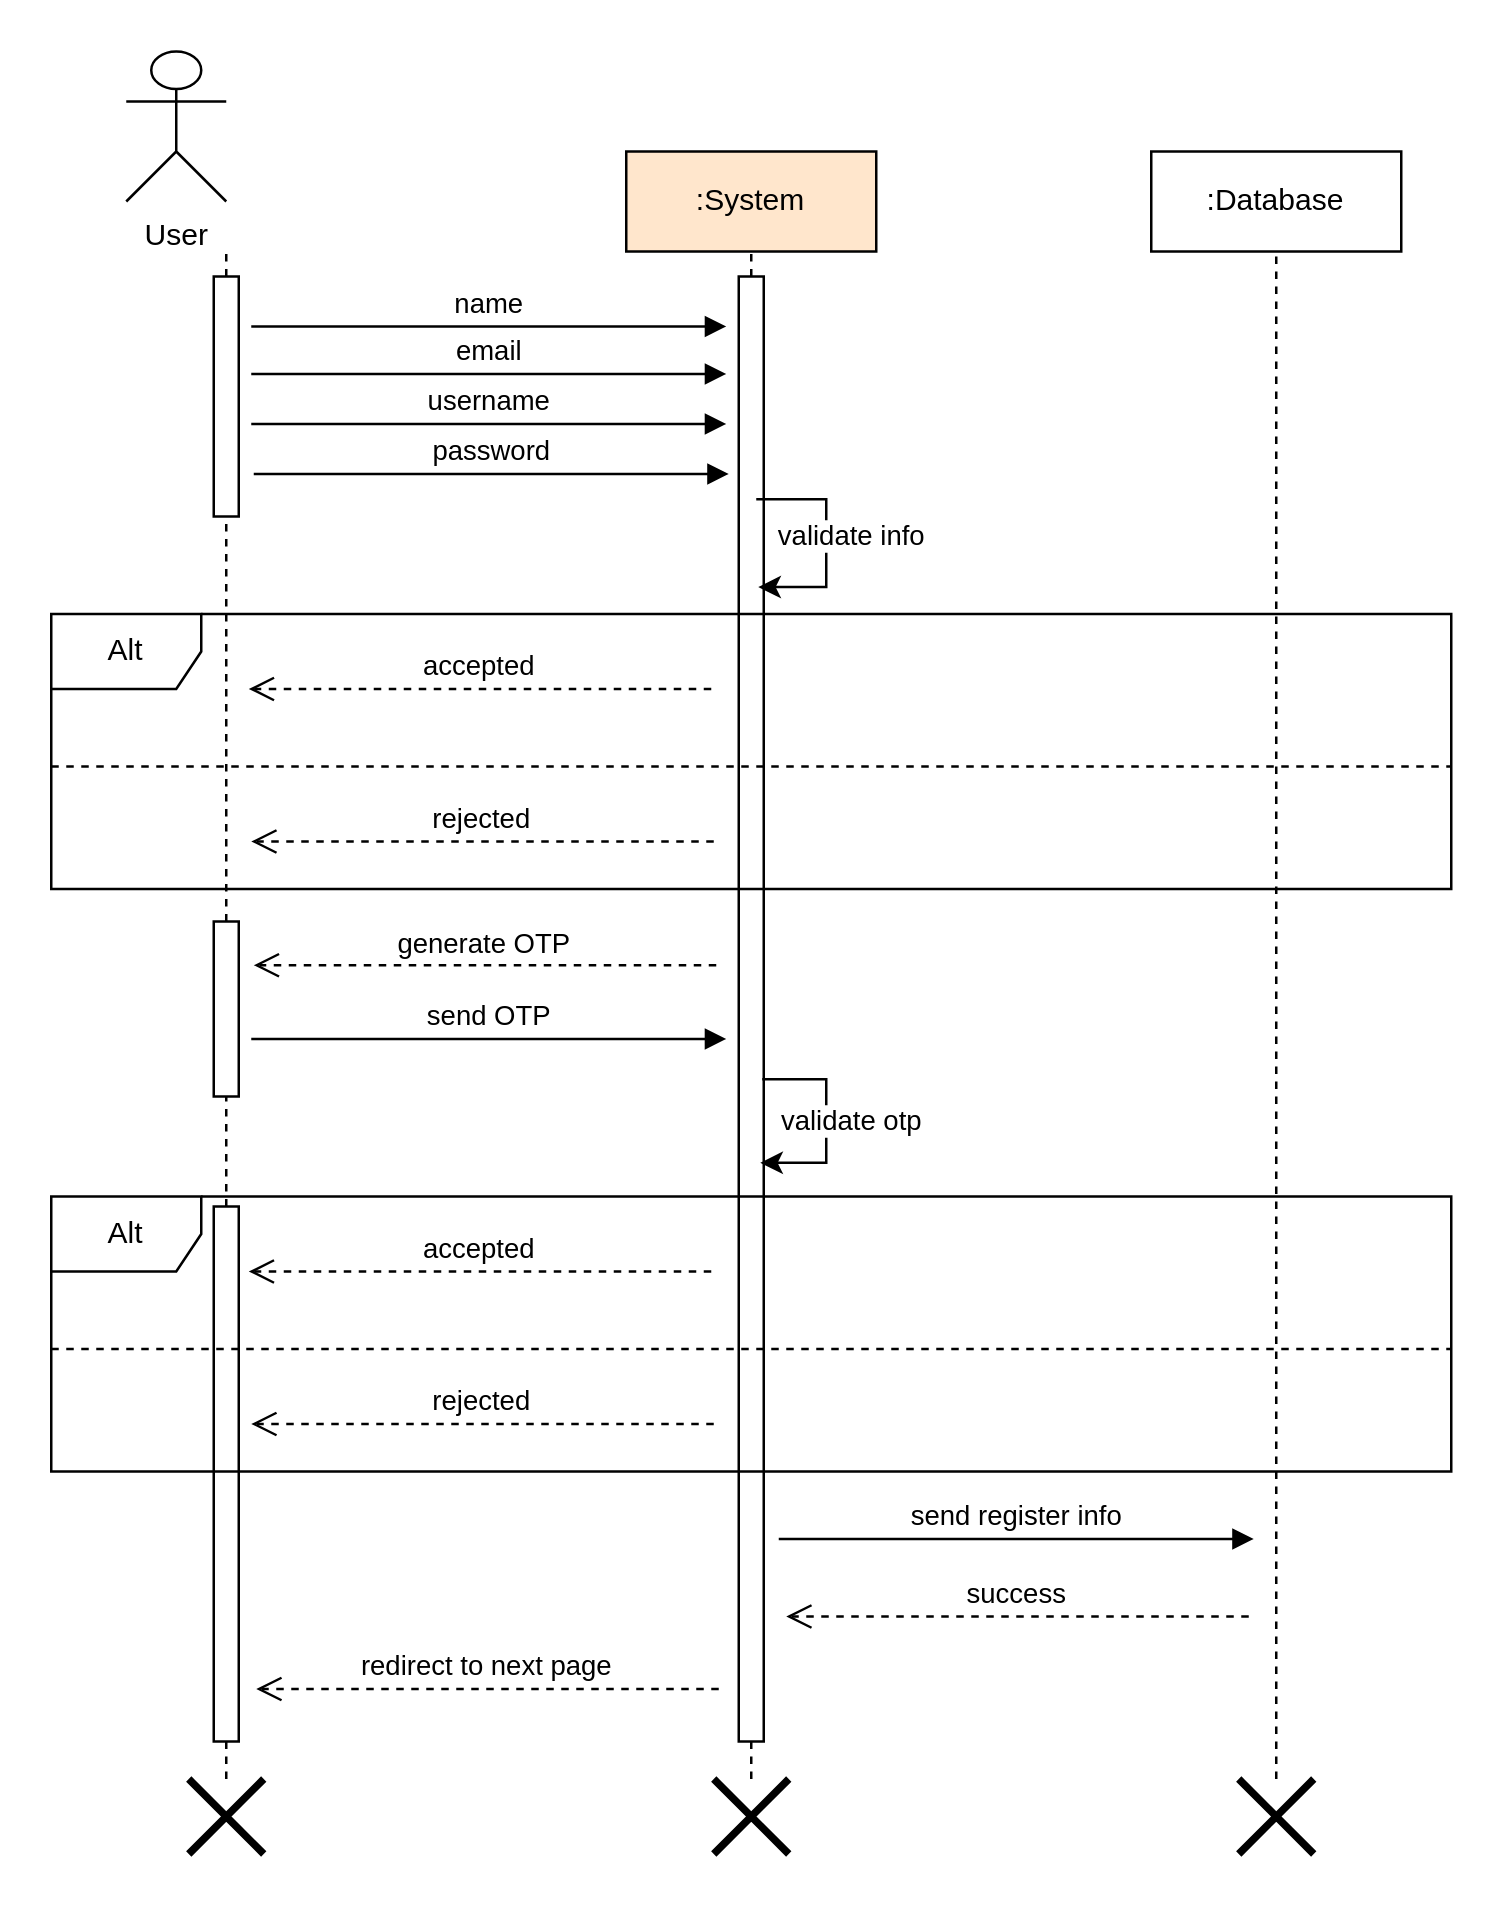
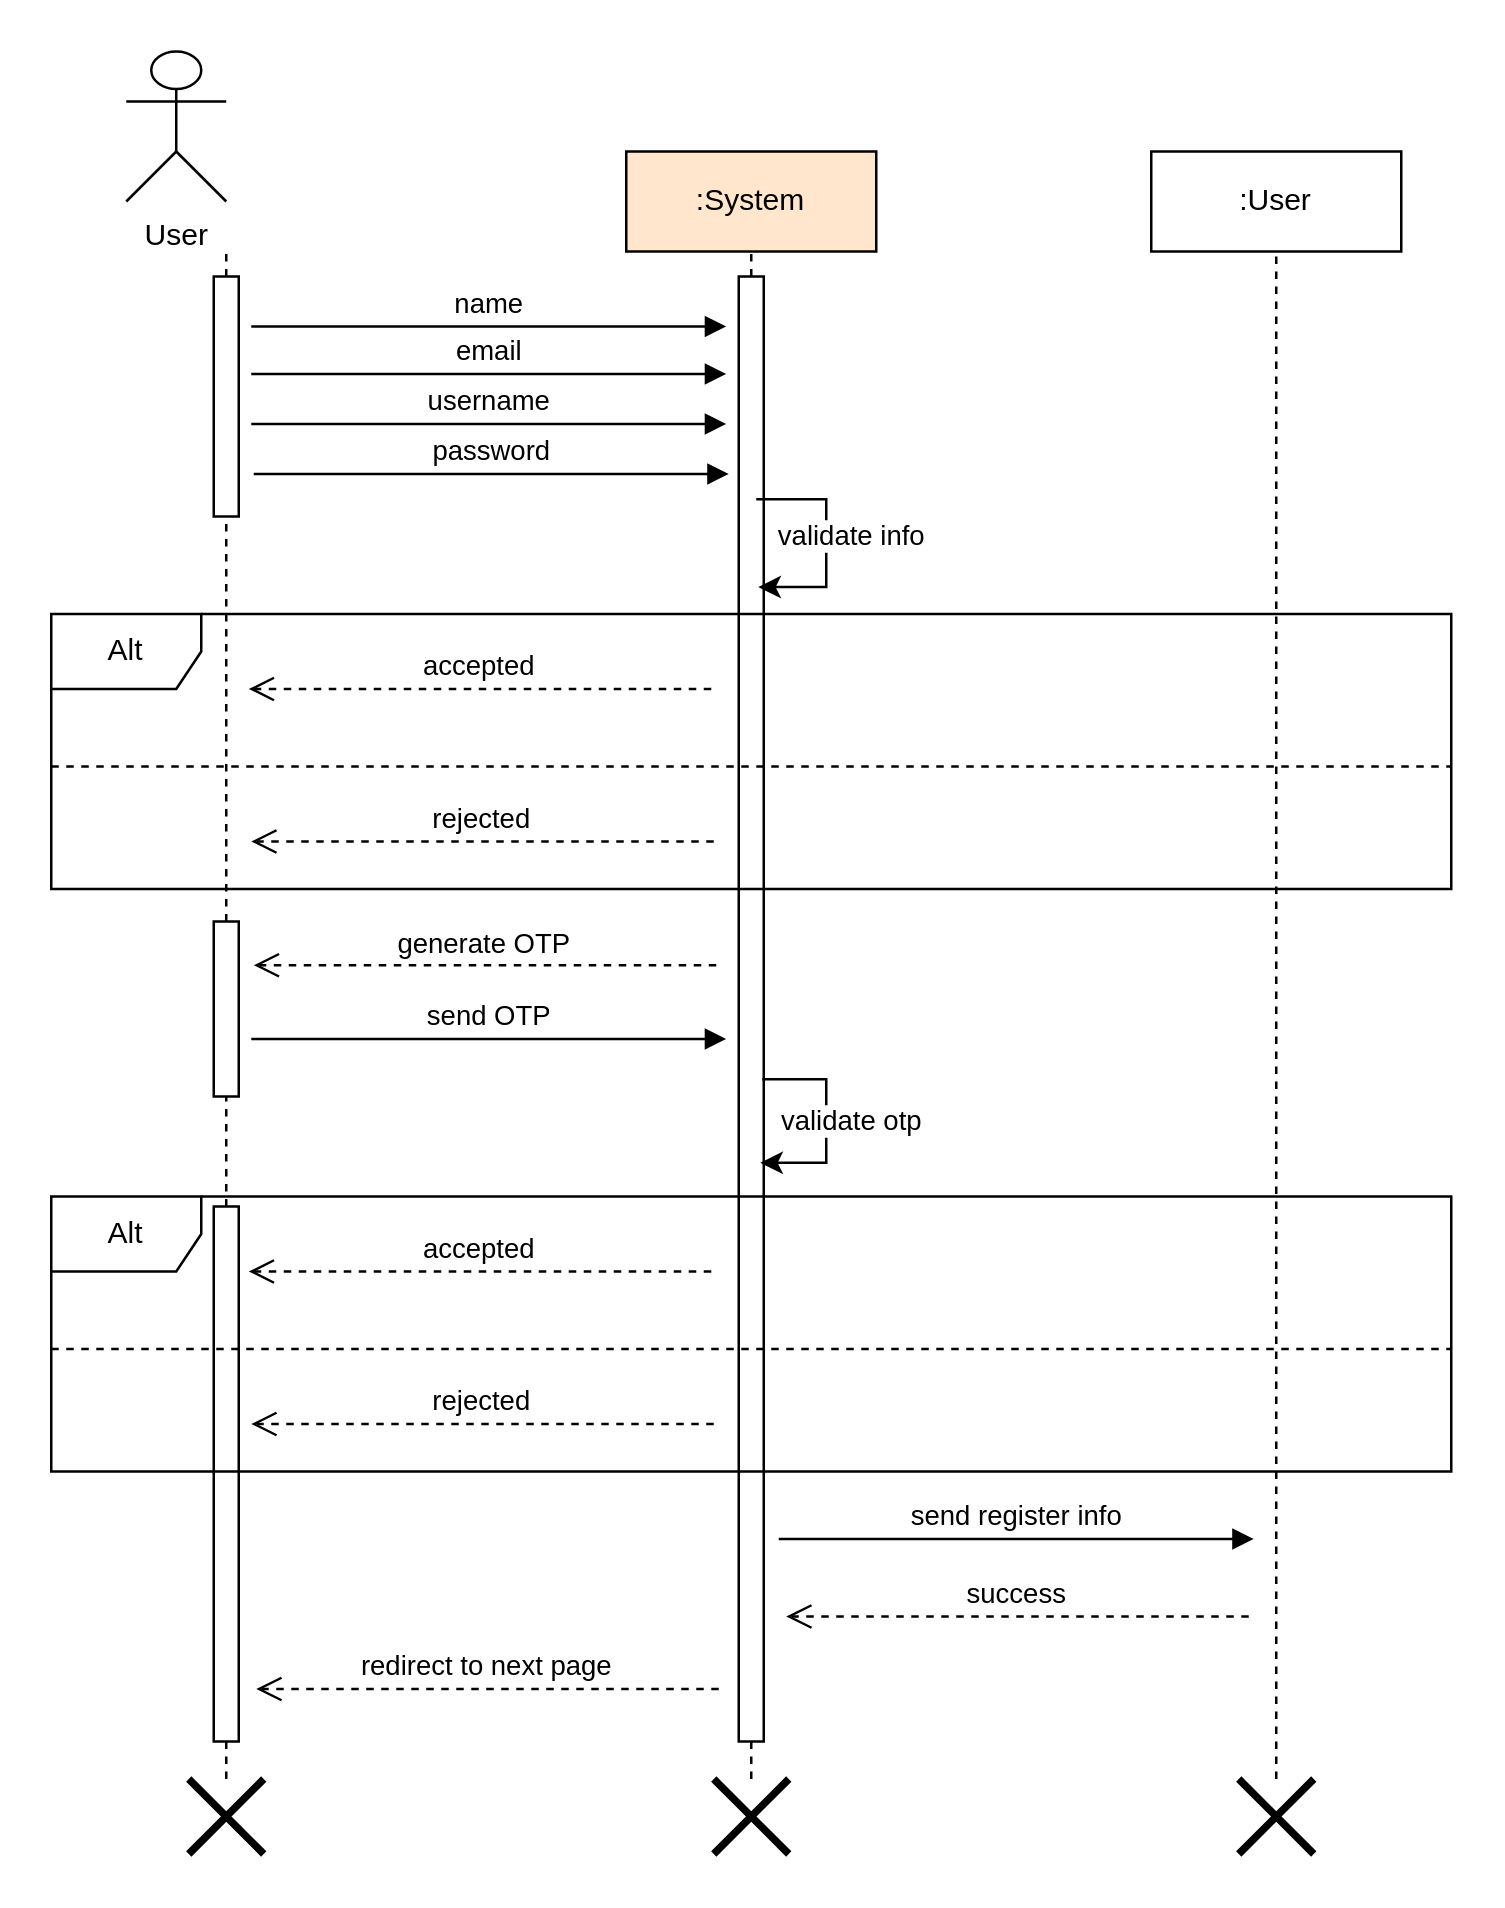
(1276, 201) -> (1276, 201)
